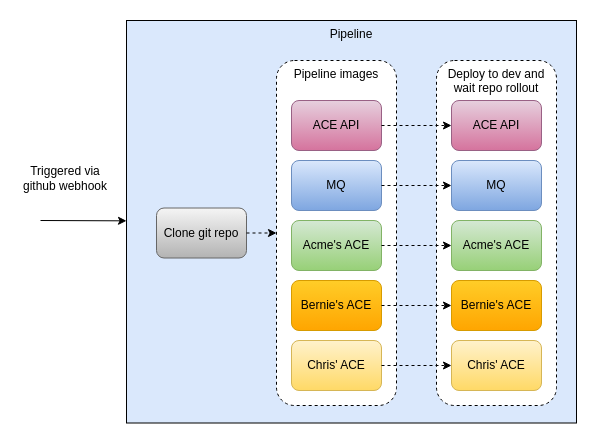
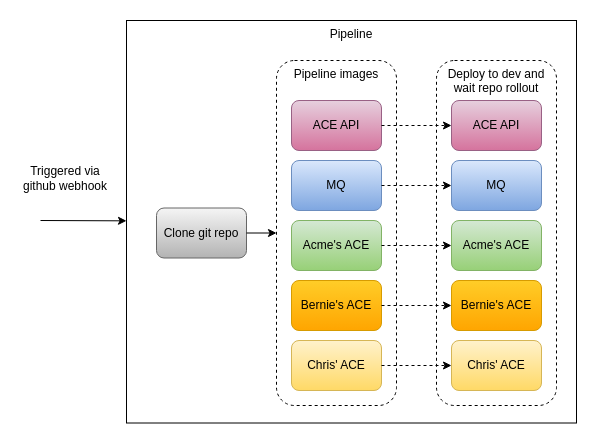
(352, 35) -> (352, 35)
(259, 233) -> (259, 233)
